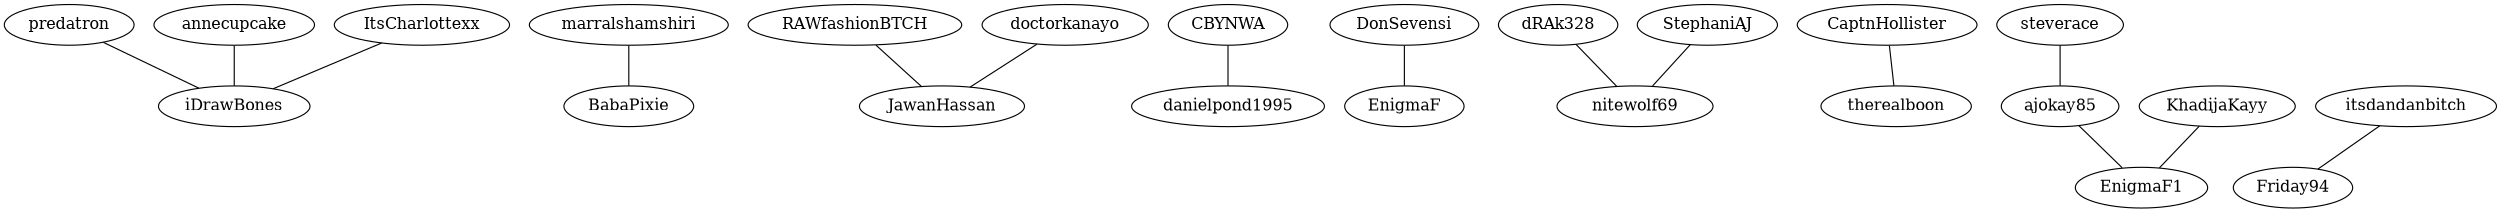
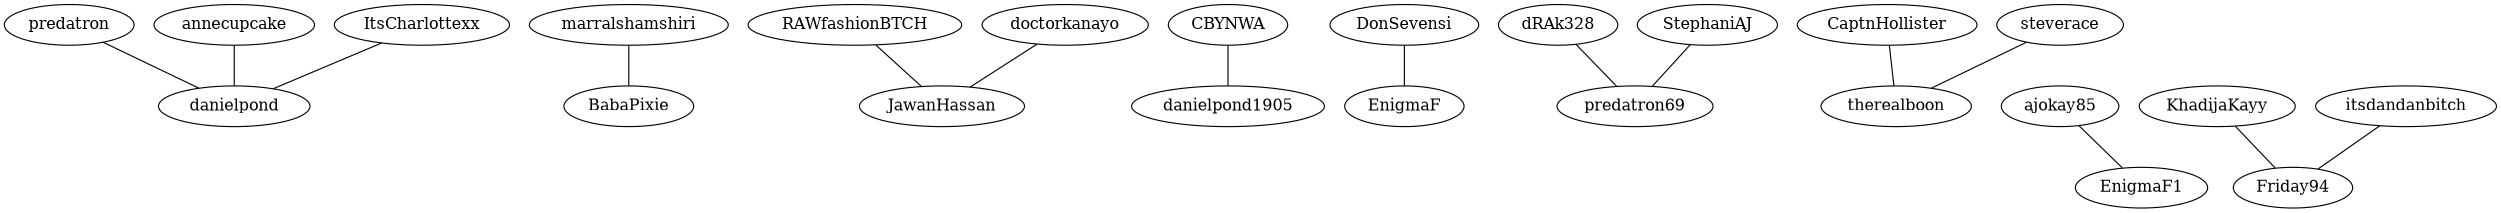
(2060, 66) -> (1979, 65)
(234, 106) -> (234, 106)
(1228, 106) -> (1228, 106)
(1635, 106) -> (1635, 106)
(2179, 147) -> (2255, 147)
